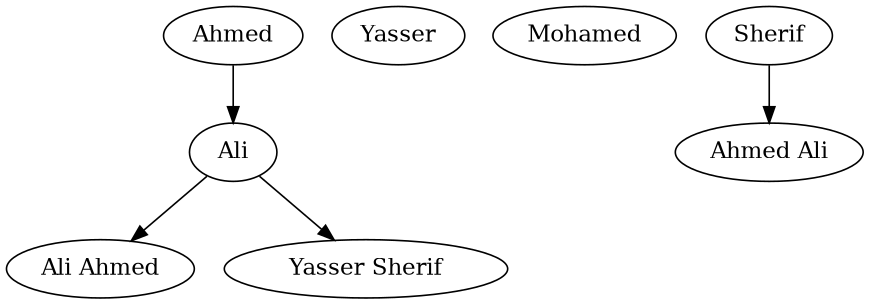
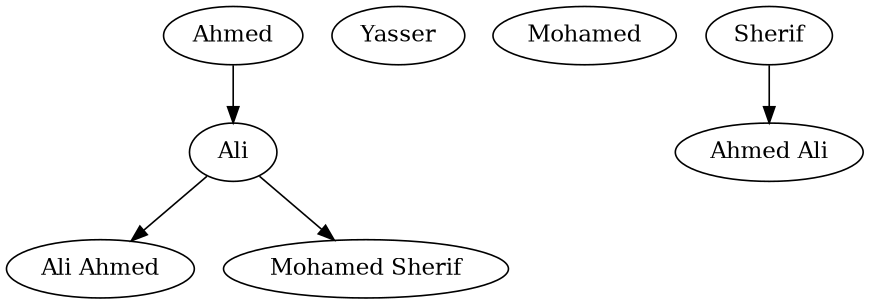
(366, 269) -> (366, 269)
